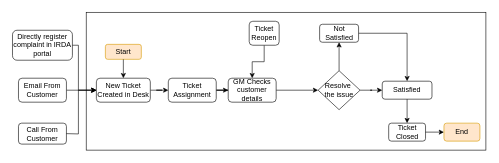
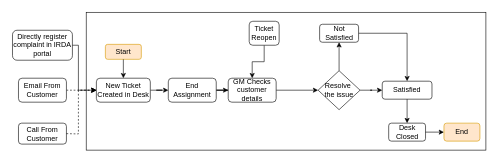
(71, 90) -> (71, 90)
(192, 90) -> (192, 90)
(78, 120) -> (78, 120)
(408, 132) -> (408, 132)
